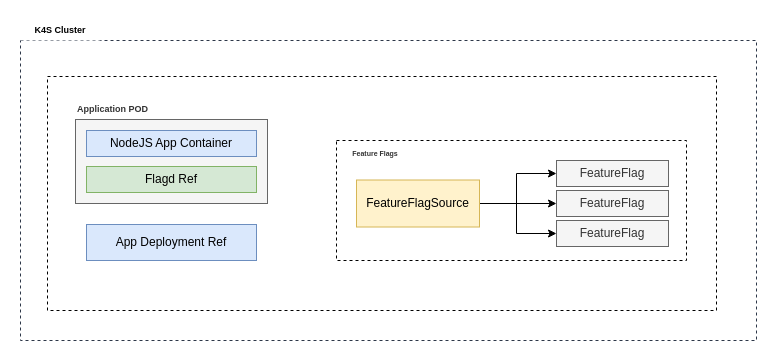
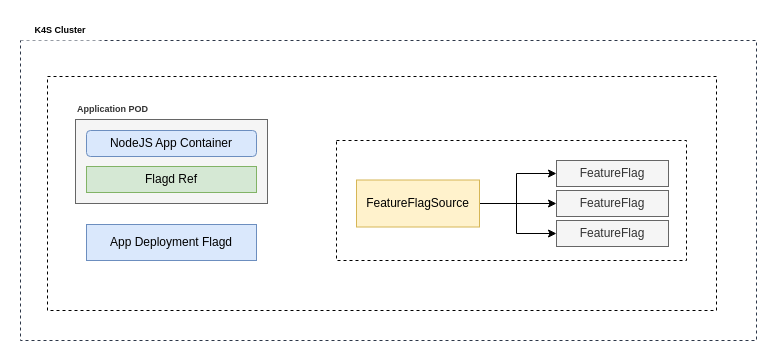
(172, 144) -> (172, 144)
(376, 155) -> none
(172, 243) -> (172, 243)
